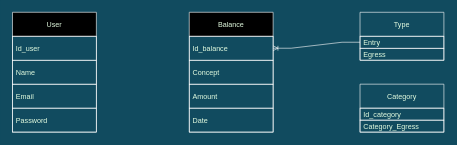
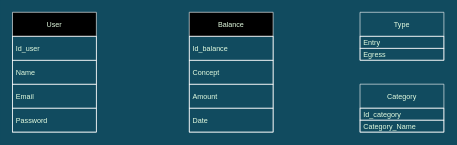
(327, 44) -> none
(394, 127) -> (390, 127)
